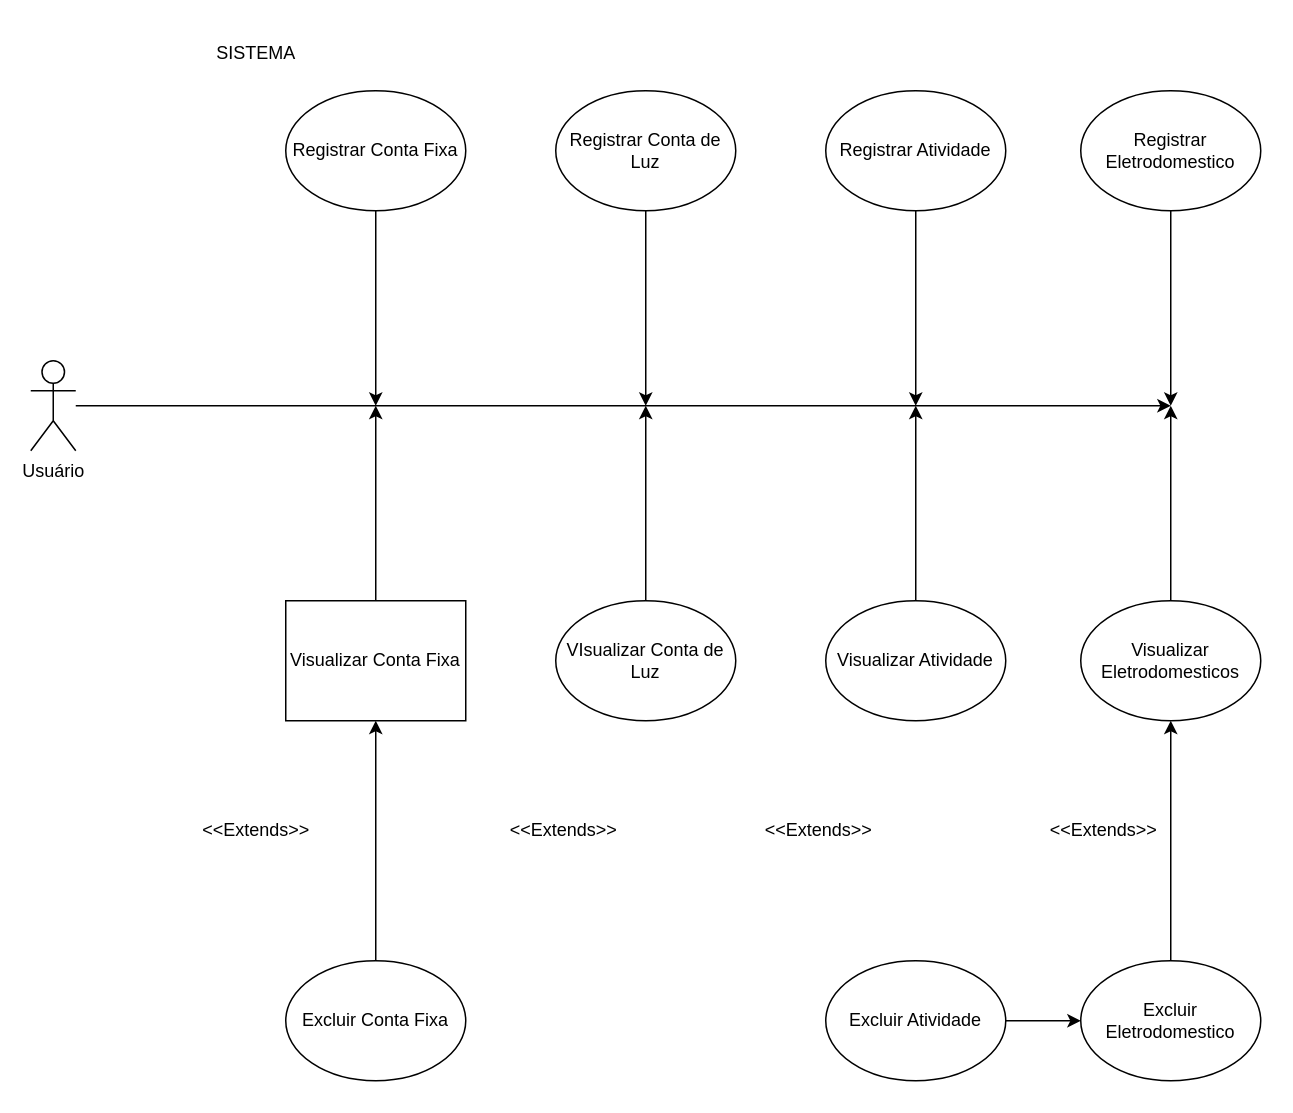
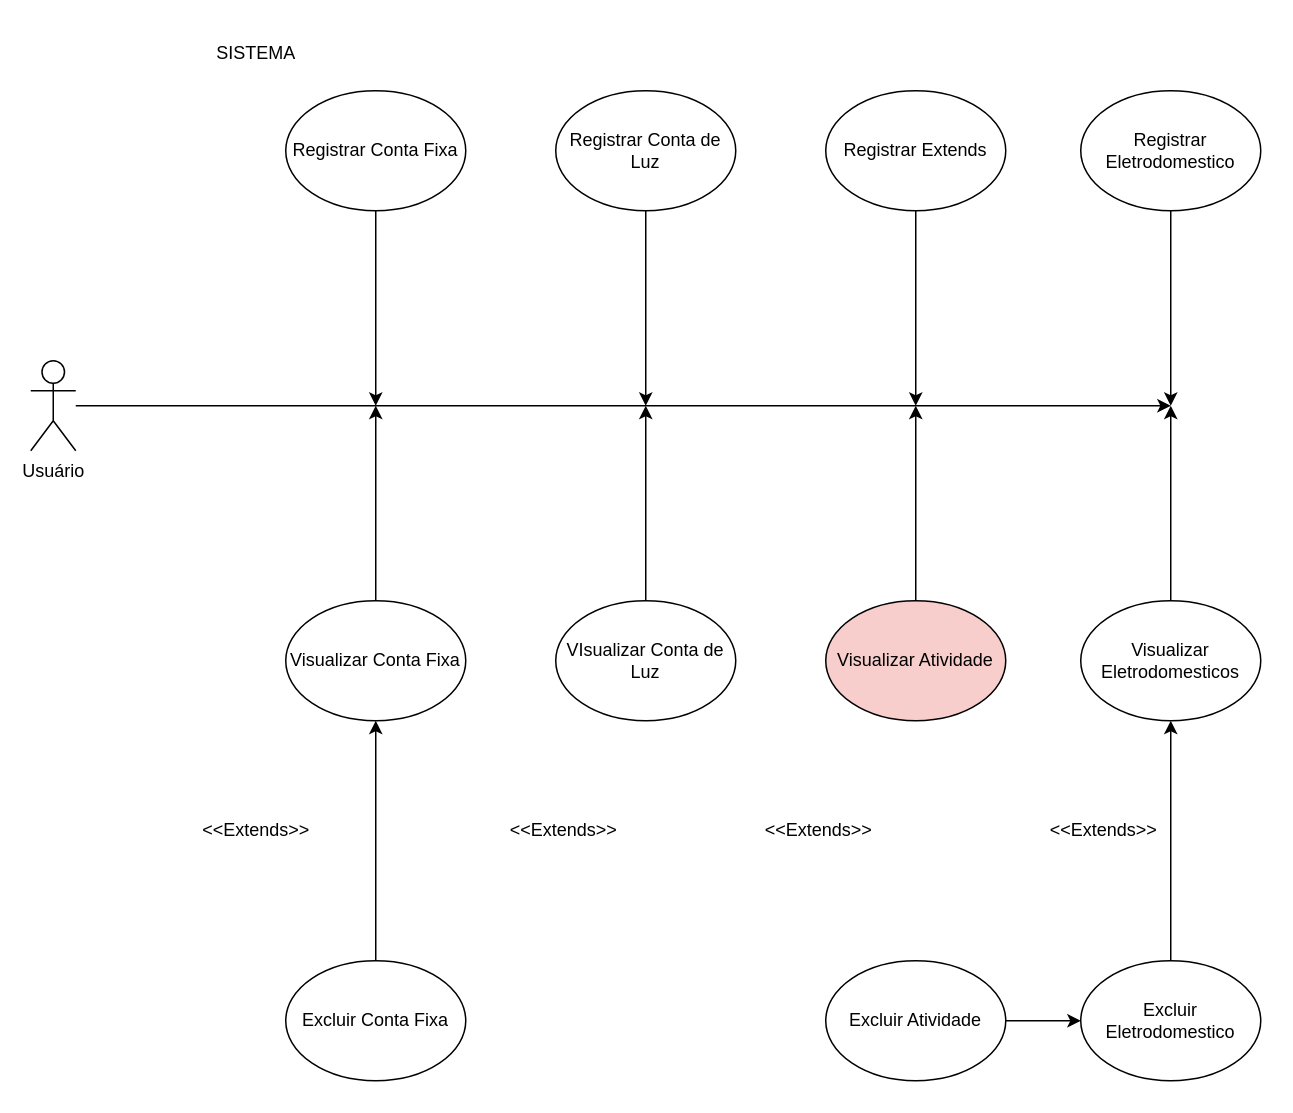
(916, 151) -> (916, 151)
(376, 661) -> (376, 661)
(916, 661) -> (916, 661)
